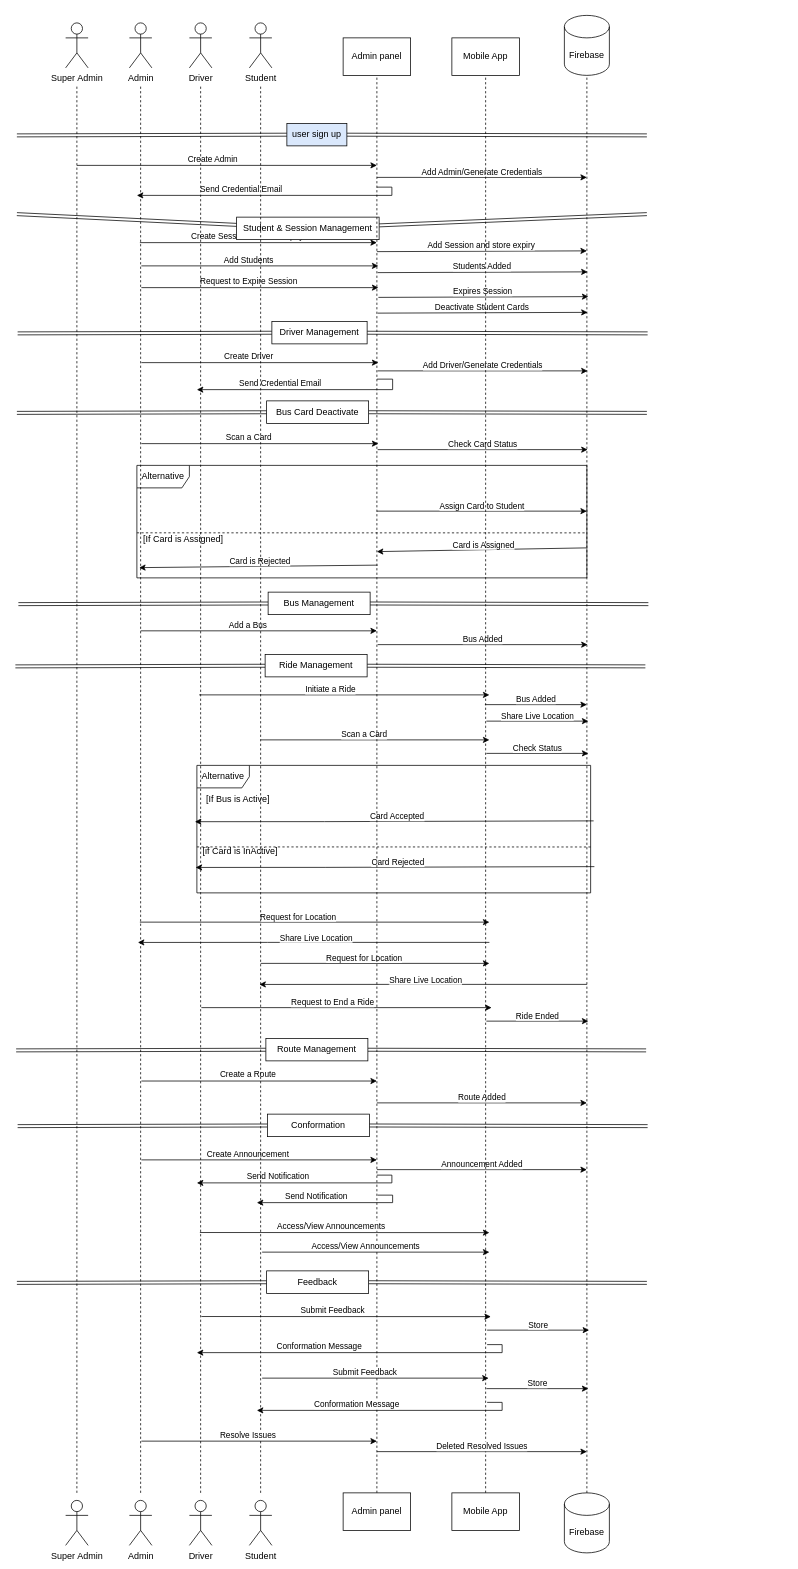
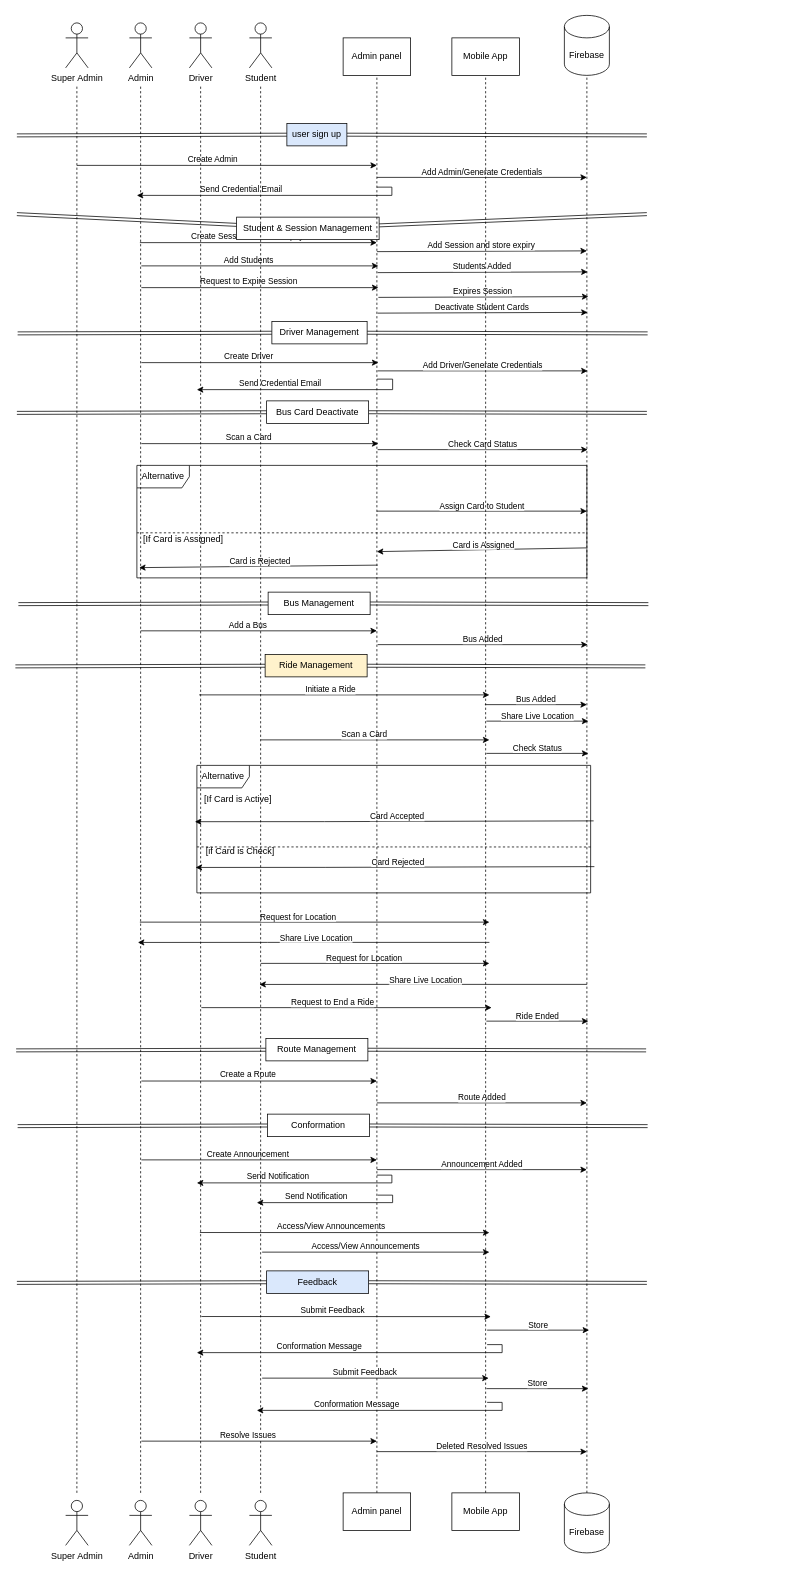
(316, 666) -> (316, 666)
(238, 799) -> (238, 799)
(240, 852) -> (240, 852)
(318, 1282) -> (318, 1282)
